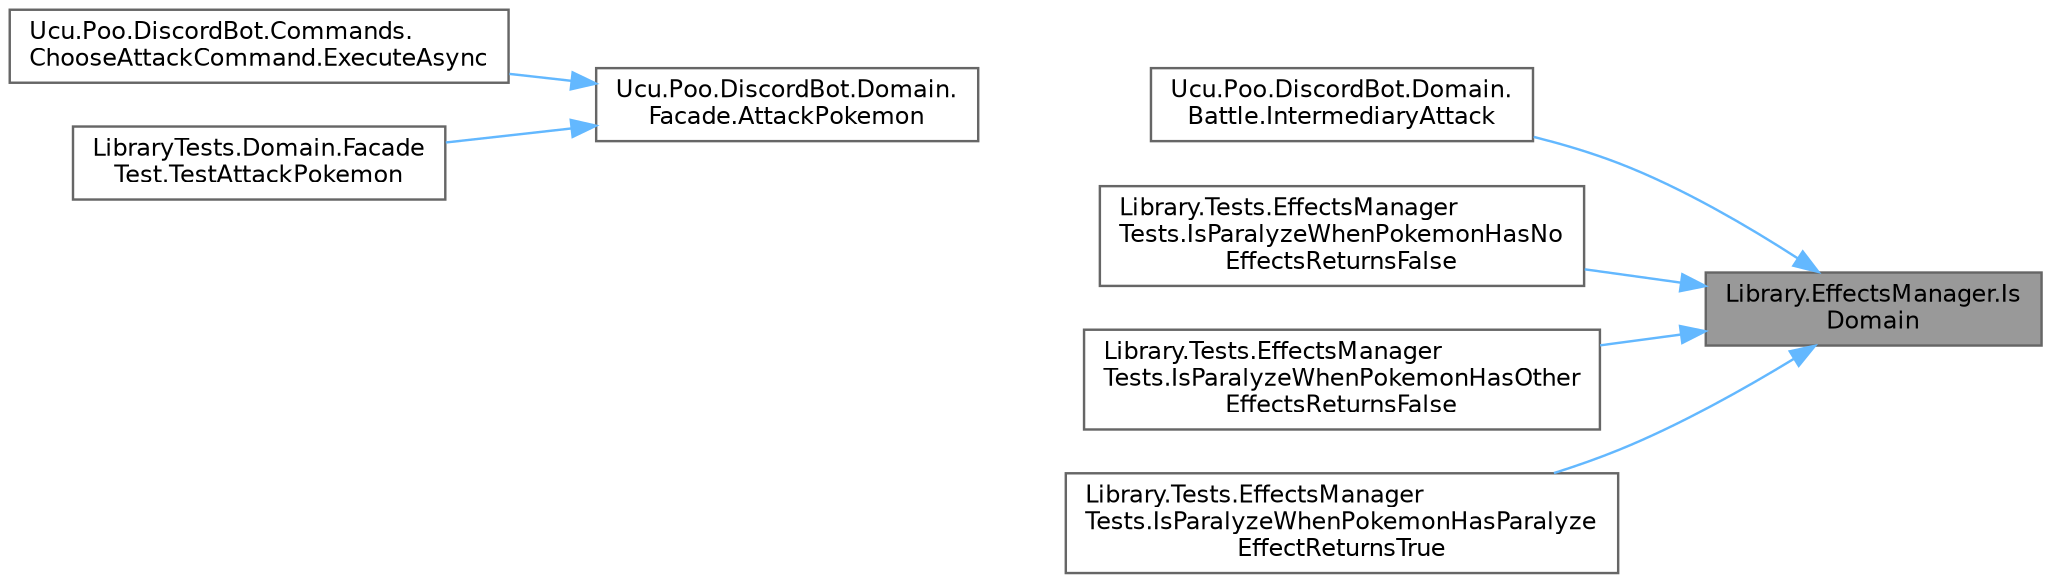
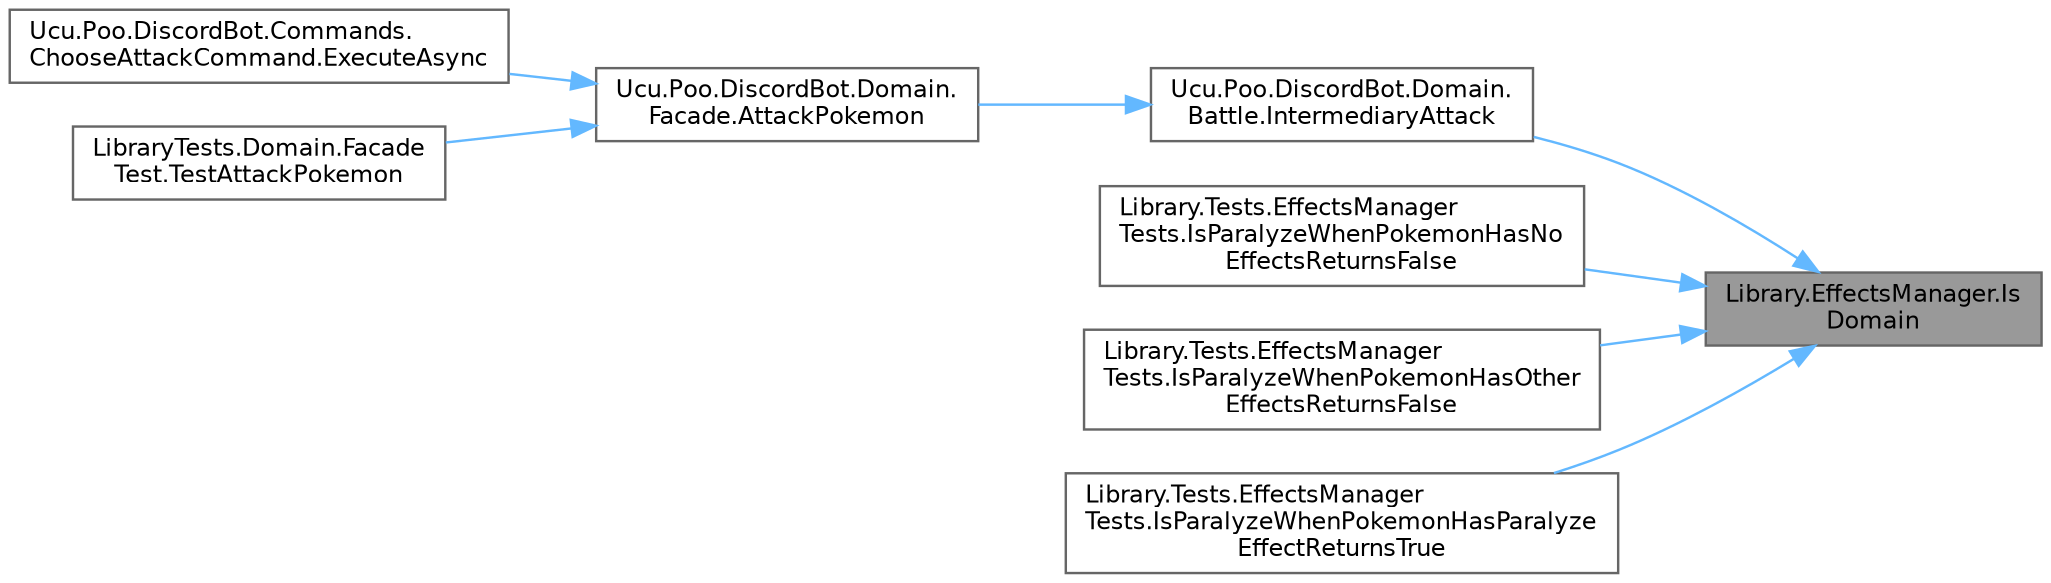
none -> (1052, 105)
